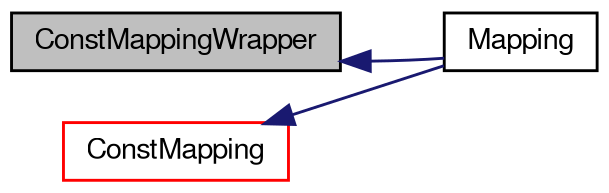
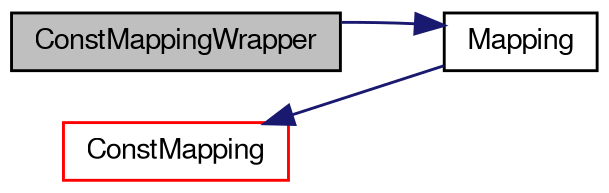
(404, 60) -> (378, 23)
